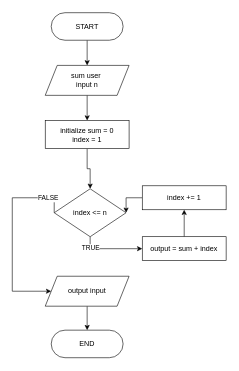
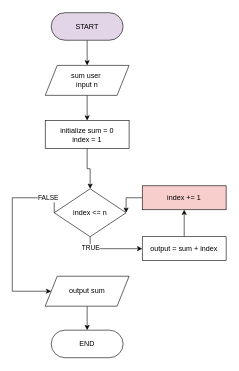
(87, 26) -> (87, 26)
(185, 198) -> (185, 198)
(87, 291) -> (87, 291)
